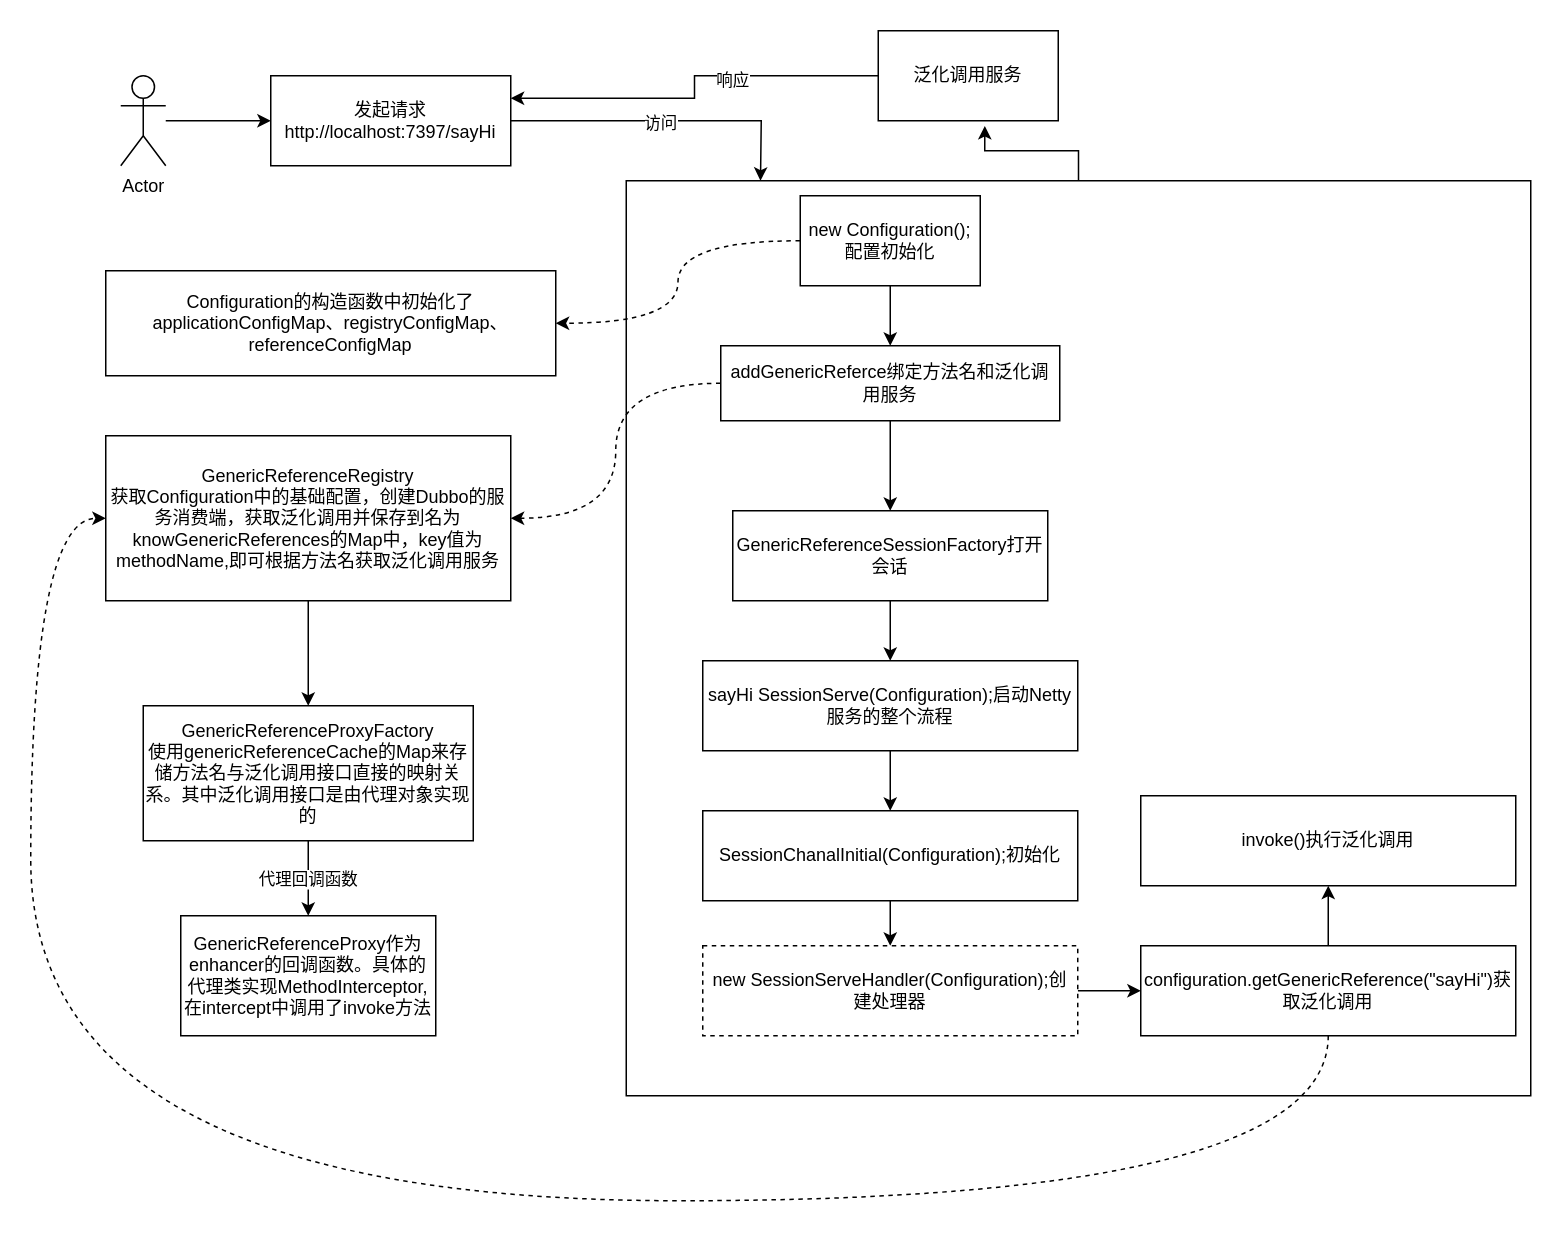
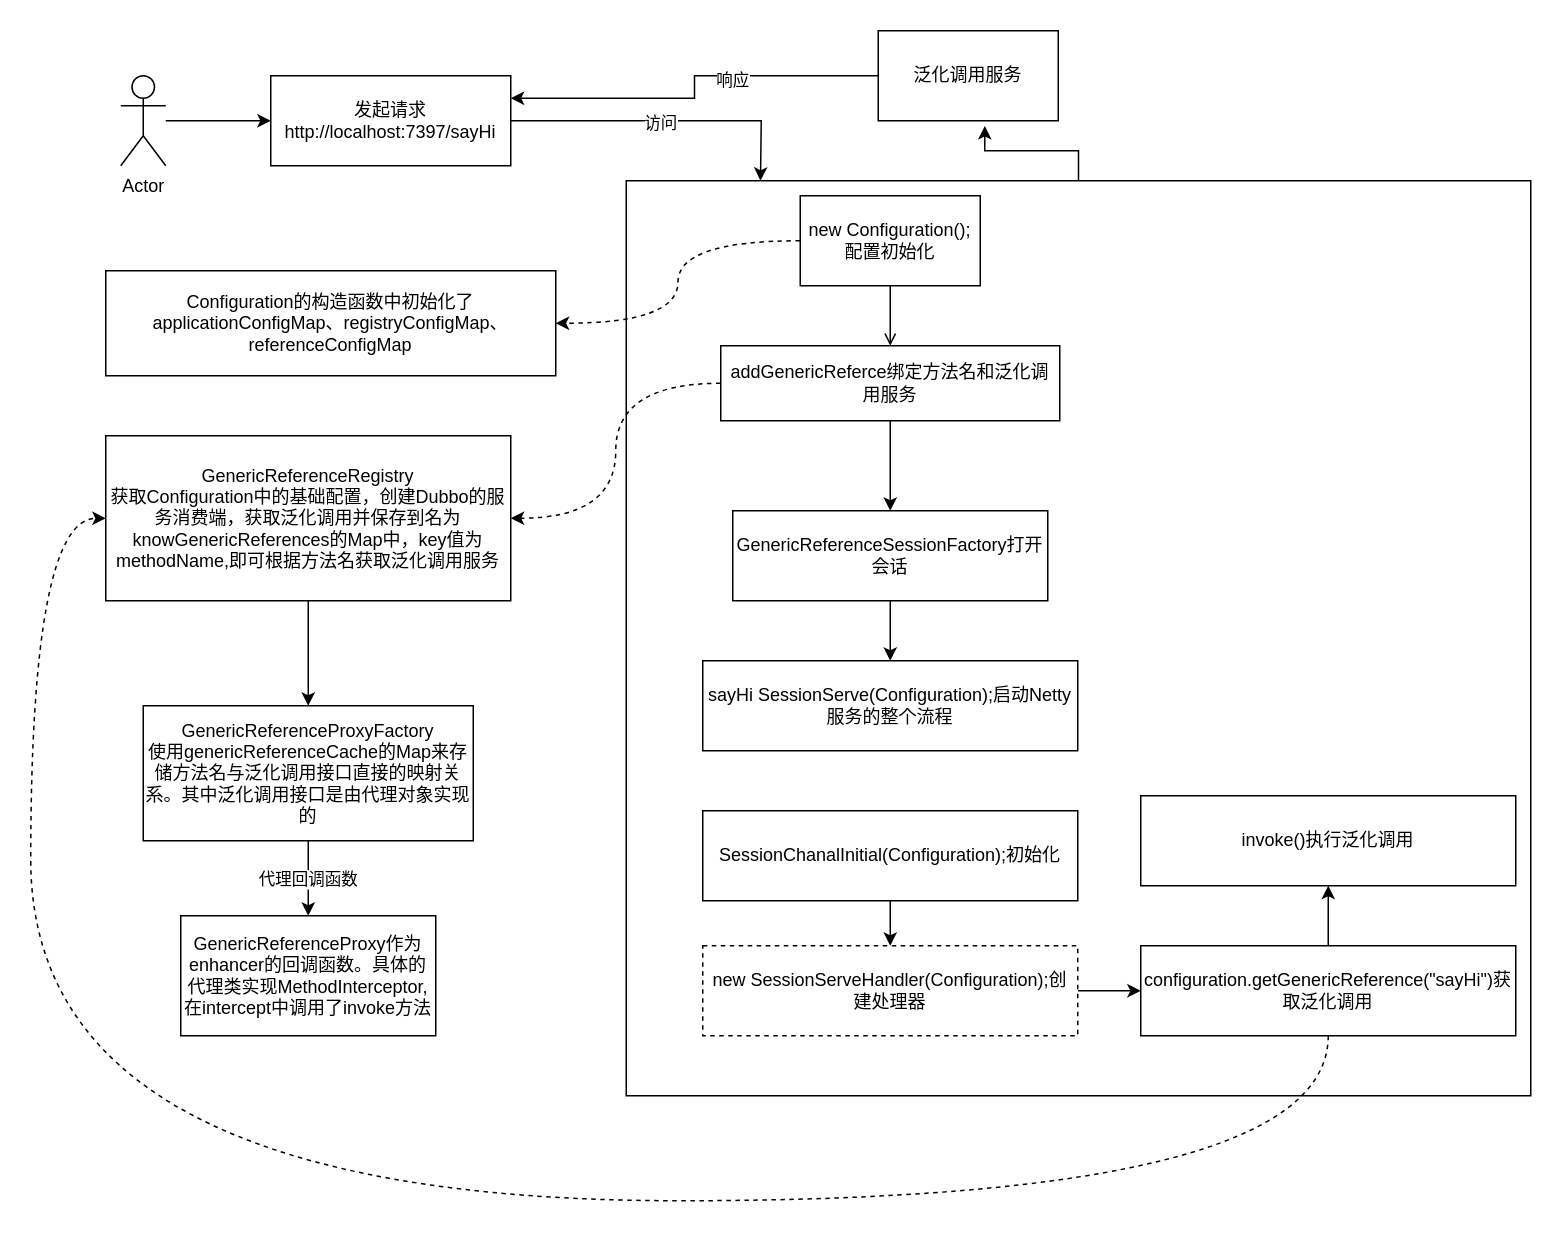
(890, 334) -> (890, 336)
(890, 776) -> none
